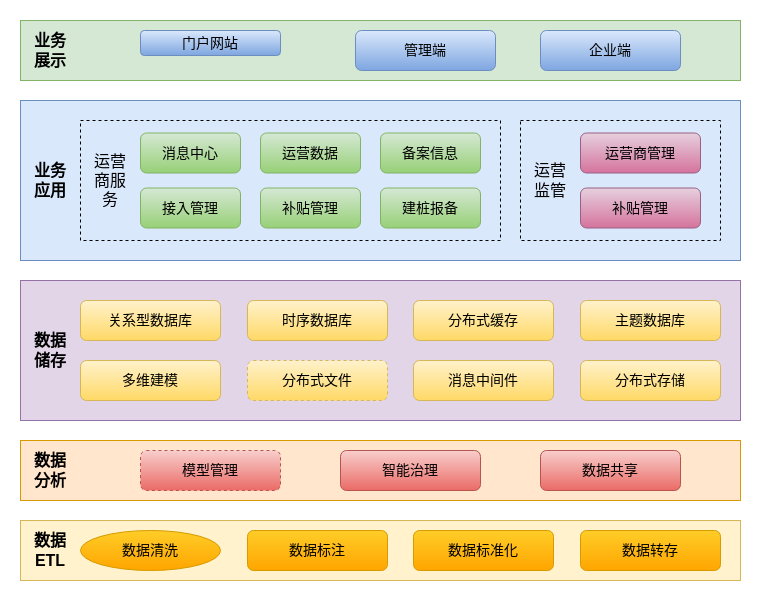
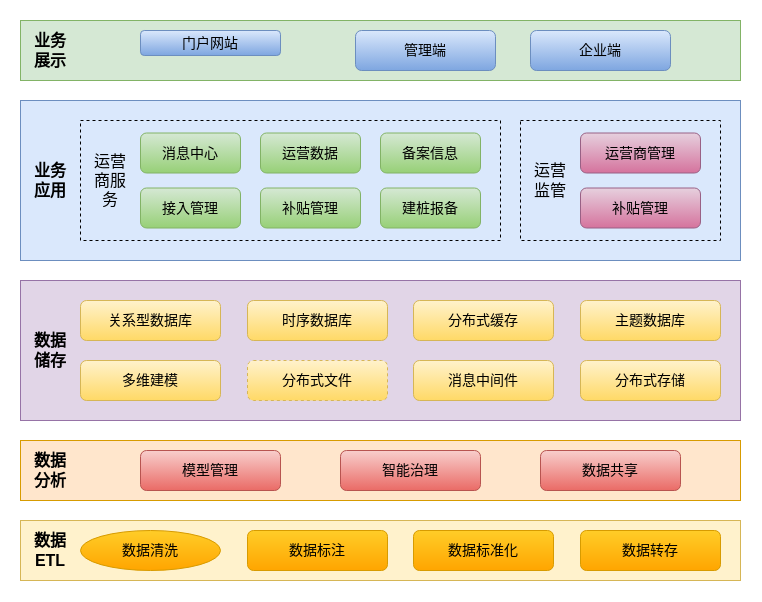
(611, 51) -> (601, 51)
(211, 471) -> (211, 471)
